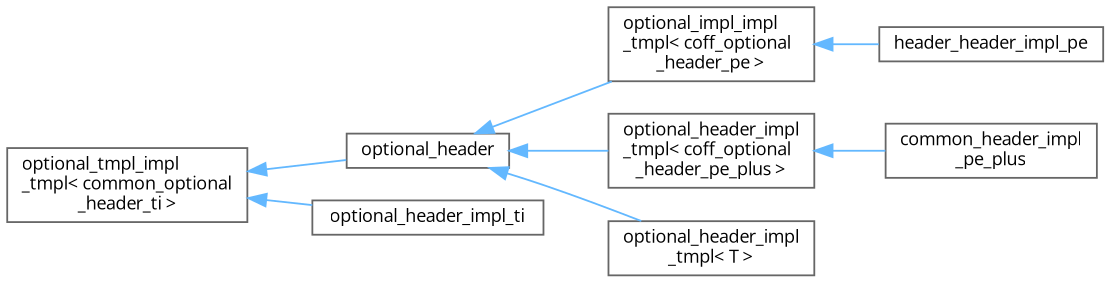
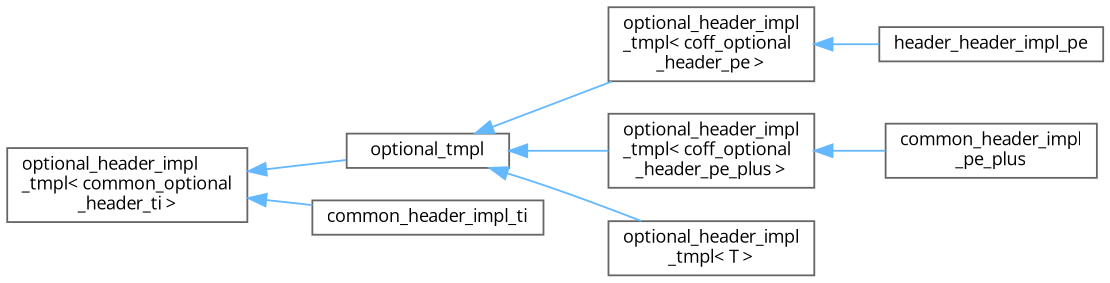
(711, 44) -> (711, 44)
(428, 151) -> (428, 151)
(127, 185) -> (127, 185)
(428, 218) -> (428, 218)
